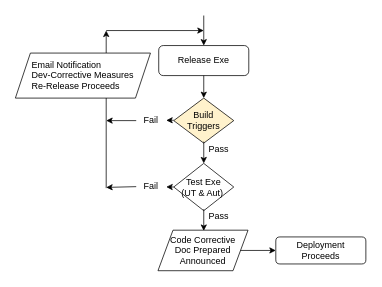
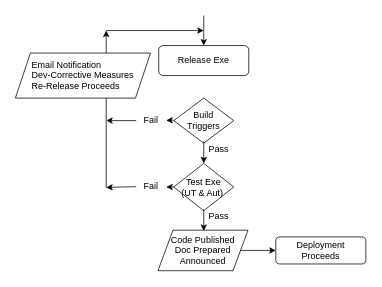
(204, 84) -> none
(204, 120) -> (204, 120)
(203, 250) -> (203, 250)
